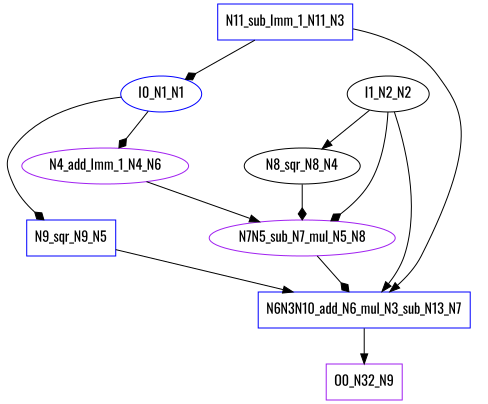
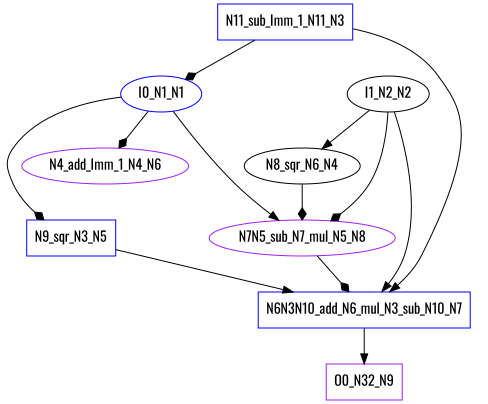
(302, 166) -> (302, 166)
(198, 200) -> (218, 166)
(71, 238) -> (71, 238)
(364, 310) -> (364, 310)
